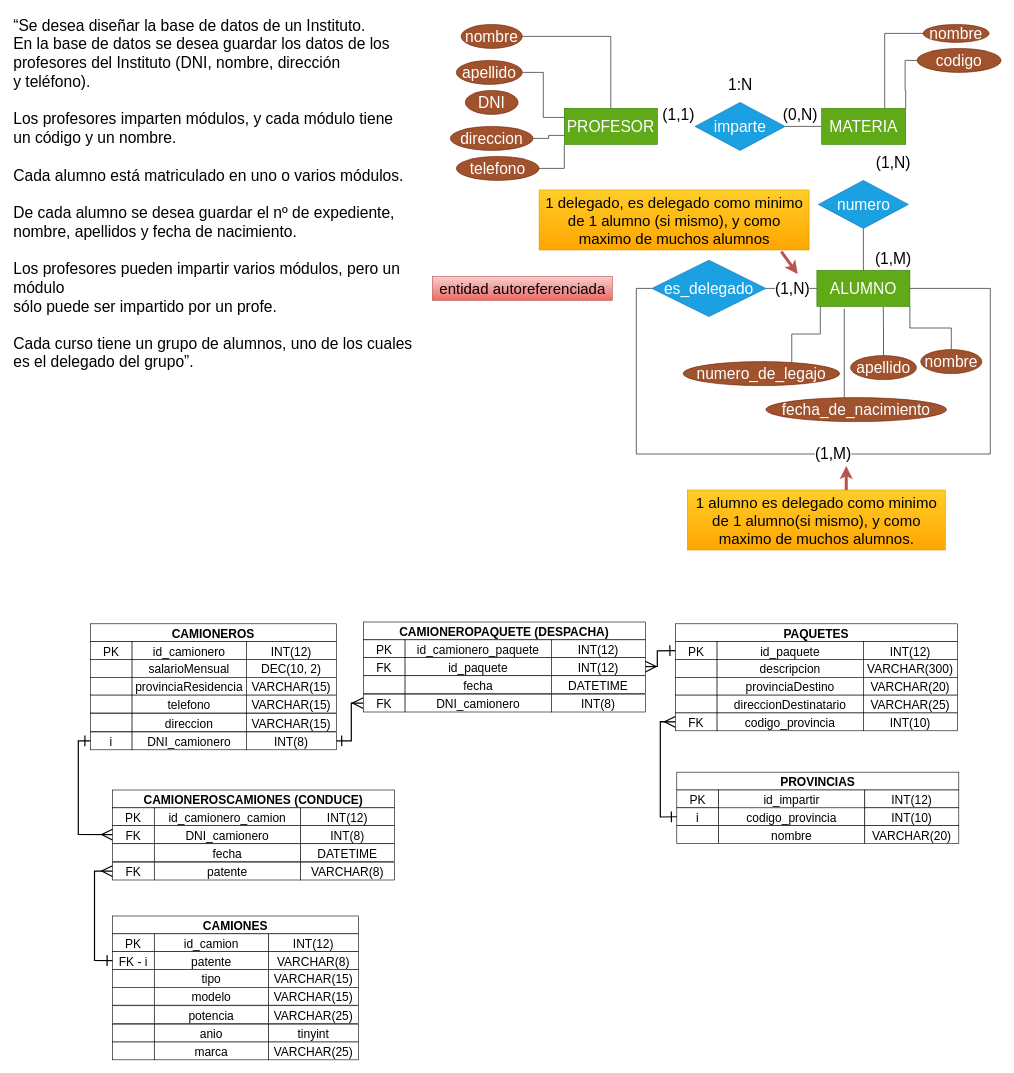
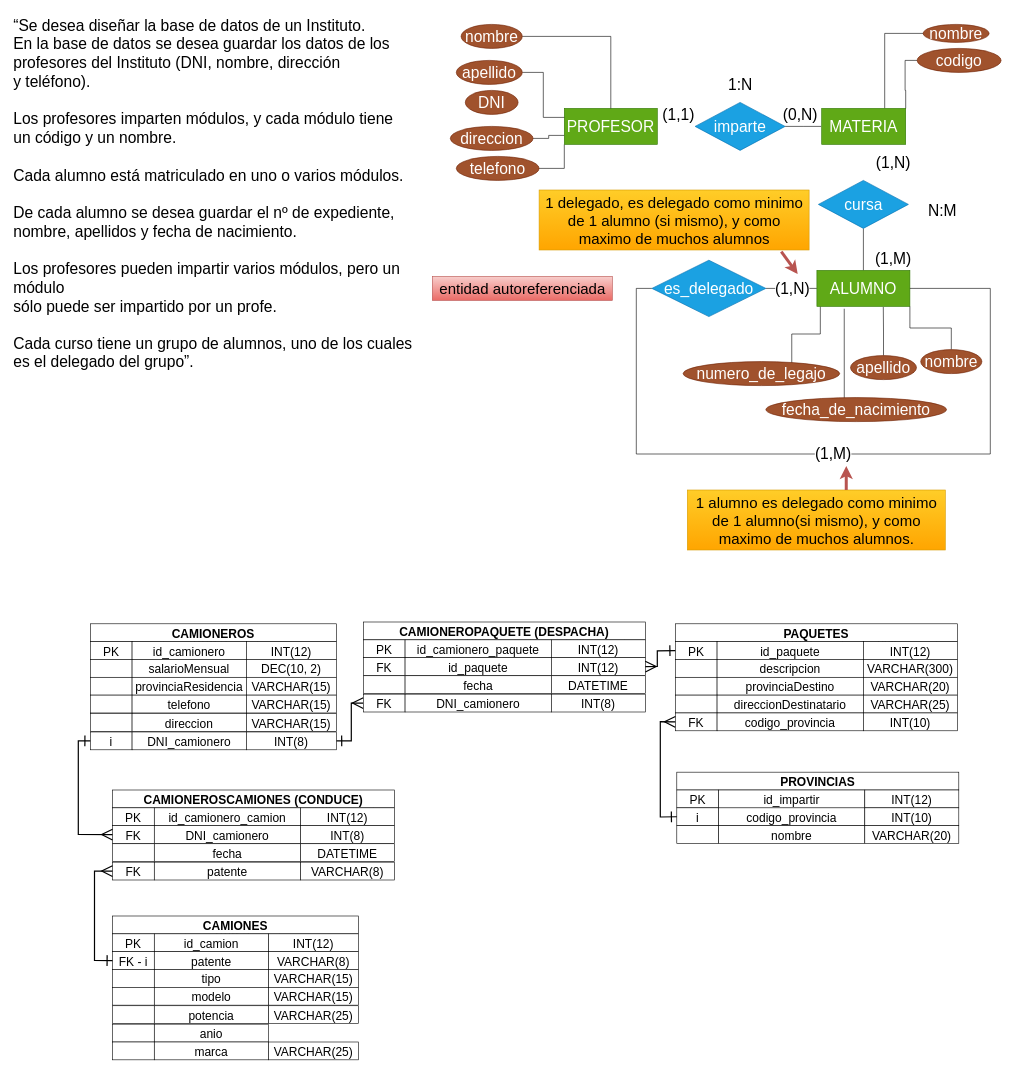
(864, 204) -> (864, 204)
none -> (942, 210)
(314, 1033) -> none
